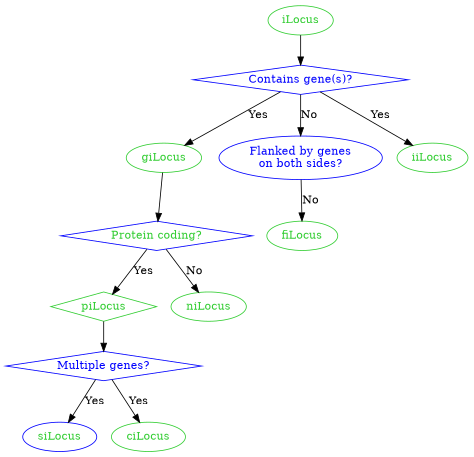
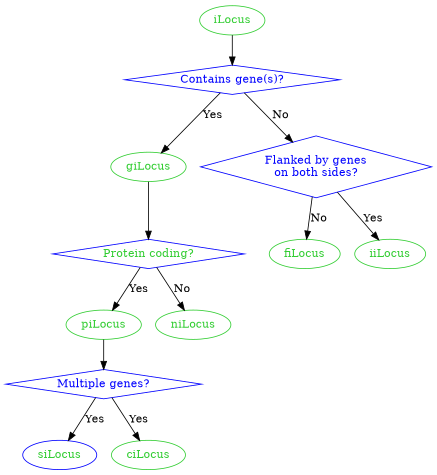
(363, 117) -> (355, 213)
(301, 158) -> (316, 167)
(104, 307) -> (104, 325)
